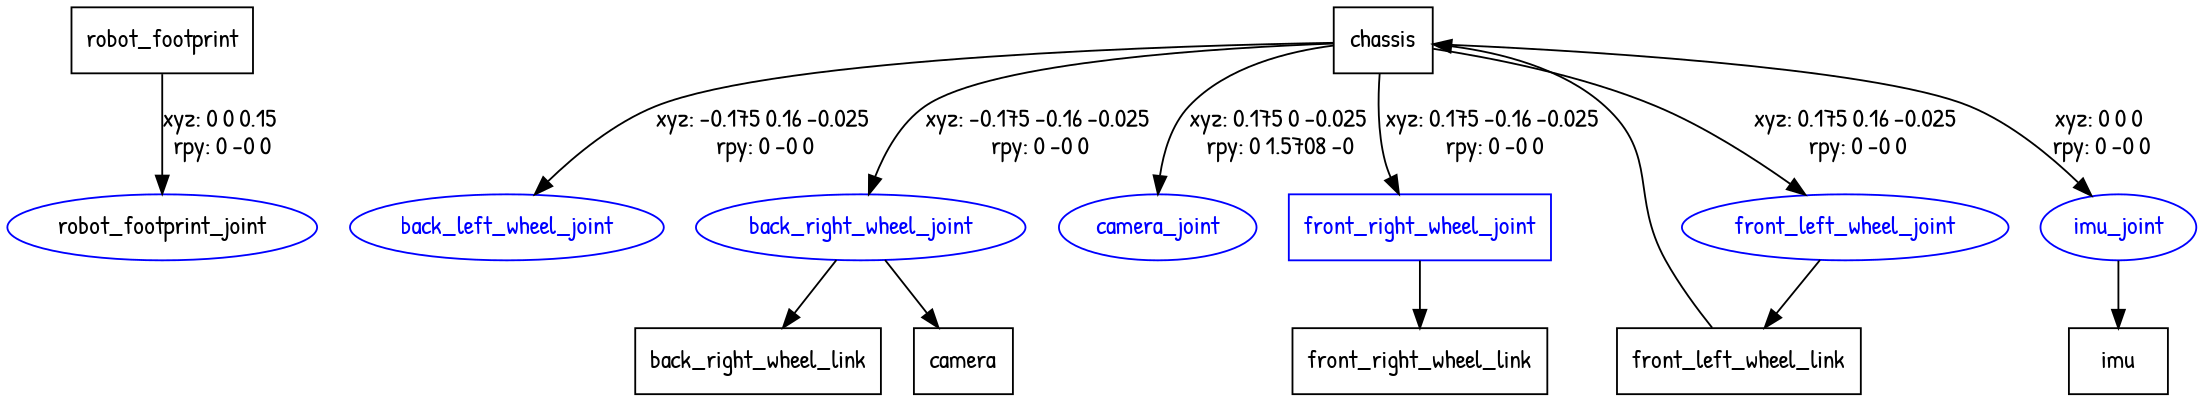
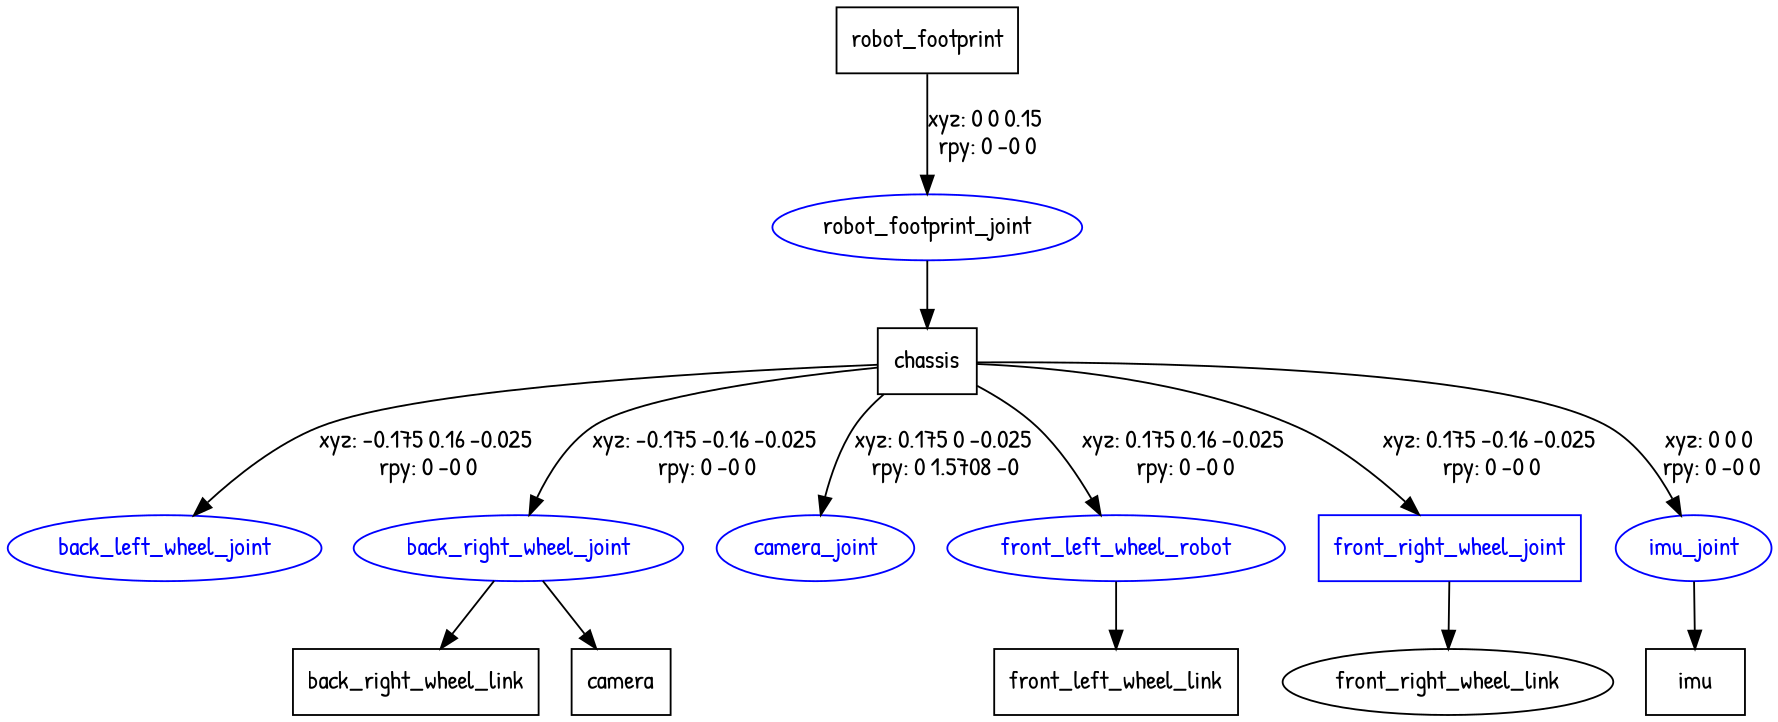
(1631, 139) -> (927, 285)
(1845, 227) -> (1116, 548)
(1420, 361) -> (1448, 682)
